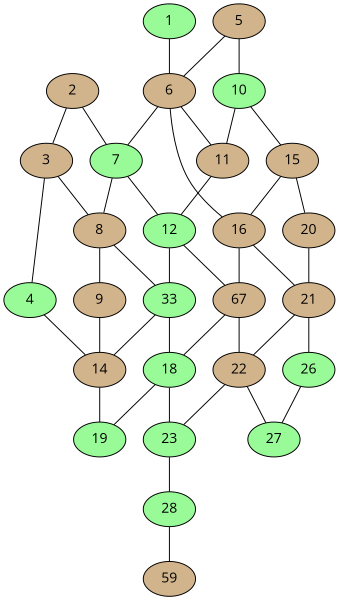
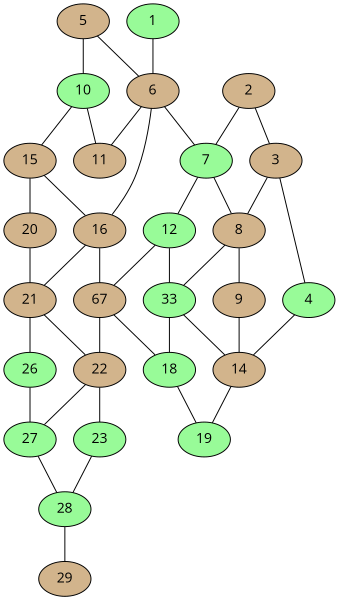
(194, 198) -> none
(169, 405) -> none
none -> (47, 474)
(169, 579) -> (65, 579)
